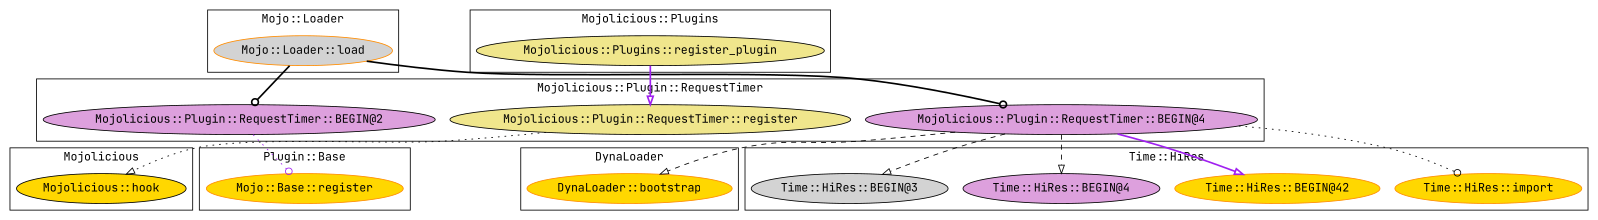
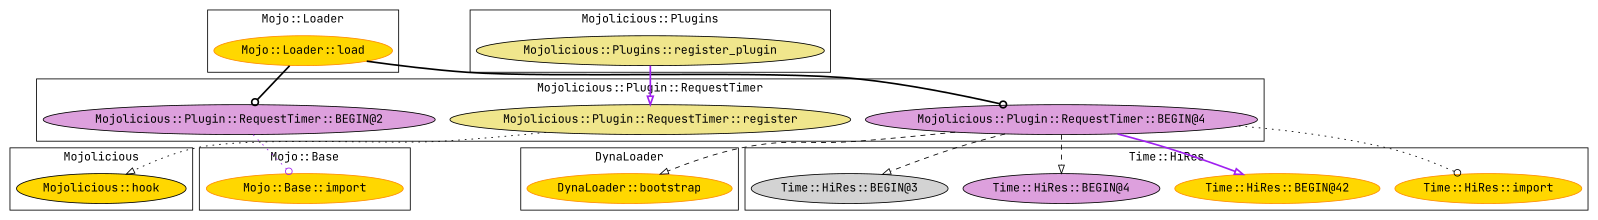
(303, 51) -> (303, 51)
(305, 157) -> (305, 157)
(305, 189) -> (305, 189)
